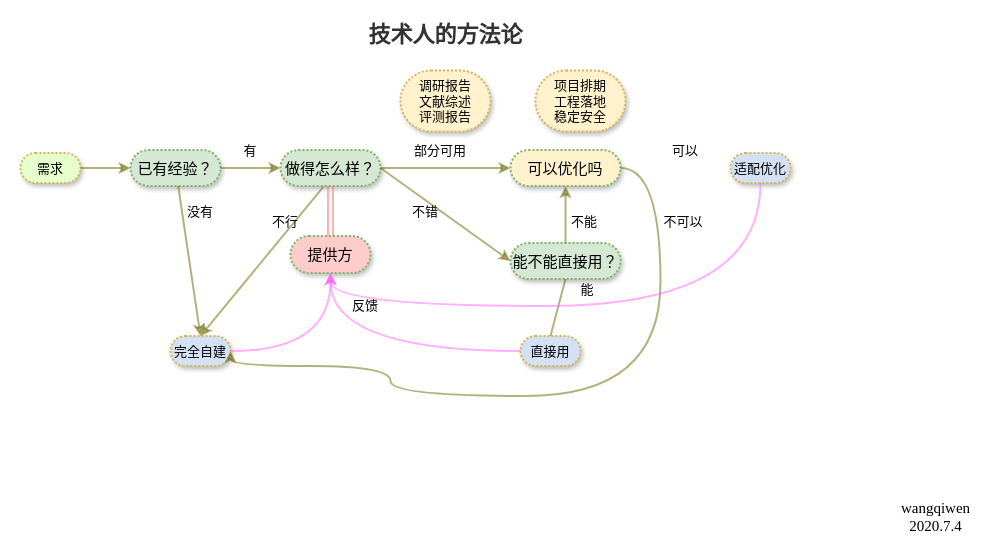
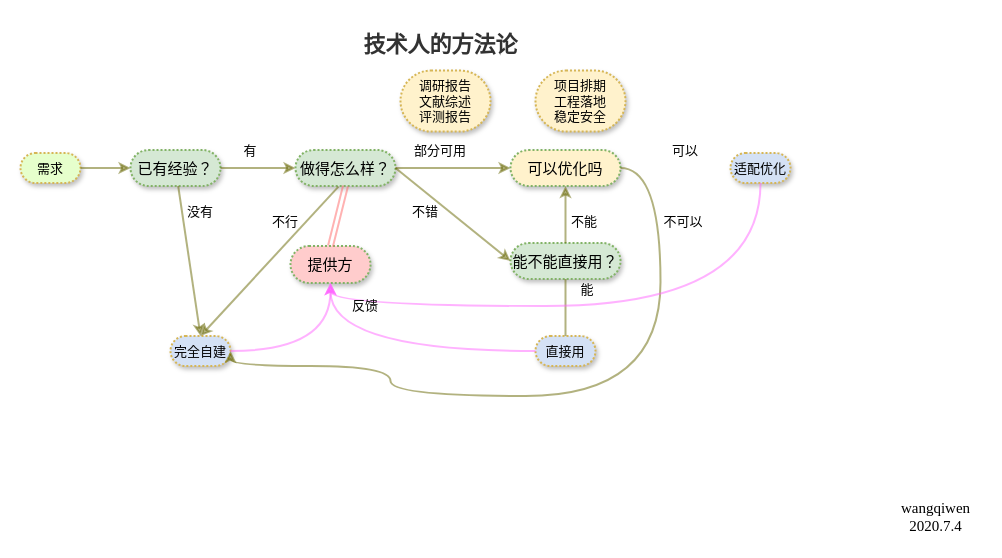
(446, 36) -> (441, 46)
(331, 168) -> (346, 168)
(331, 255) -> (331, 265)
(551, 351) -> (566, 351)
